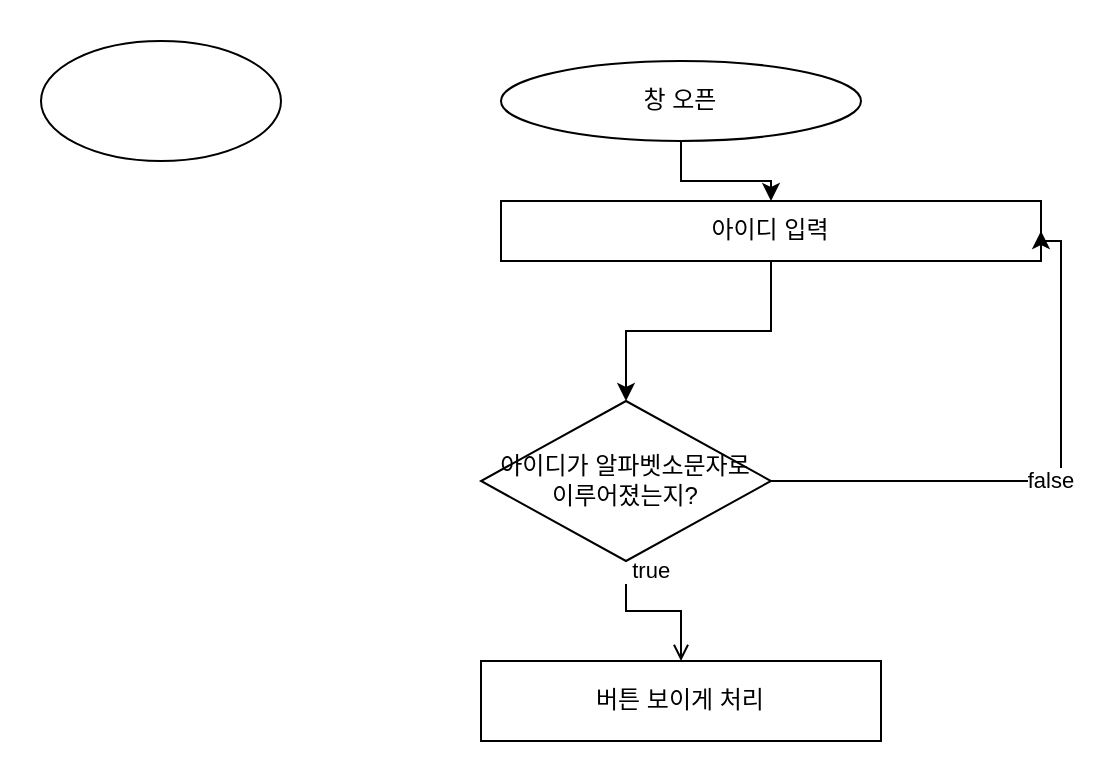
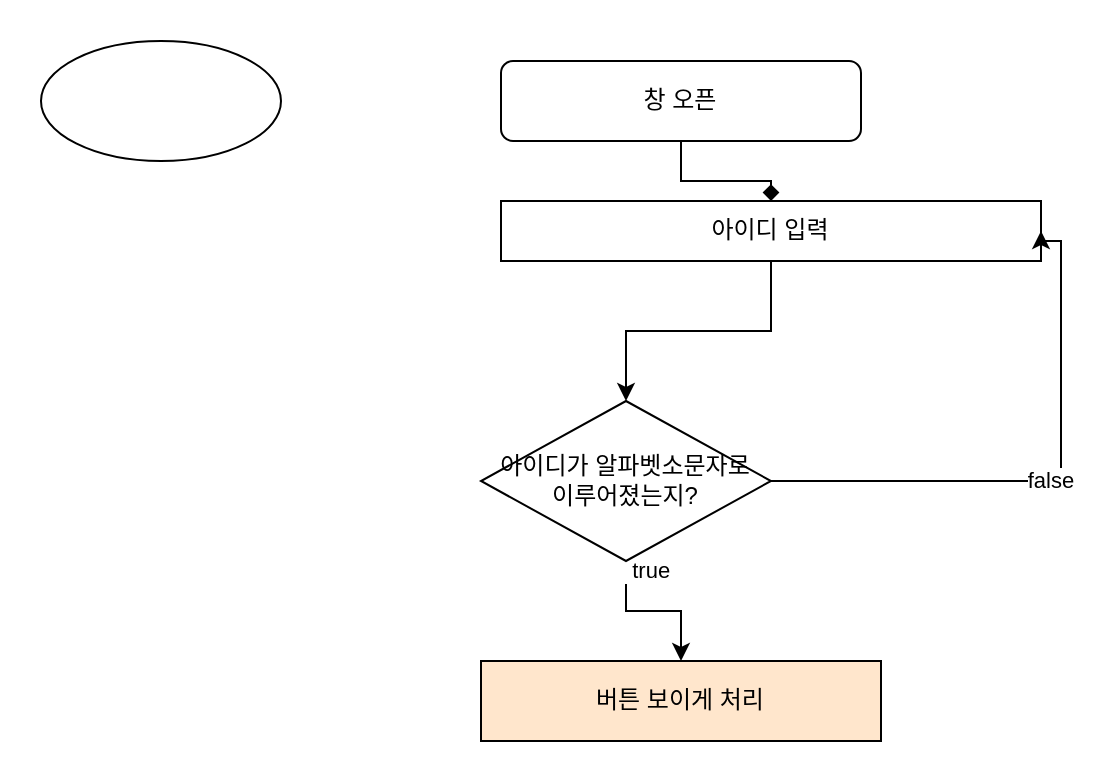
(681, 101) -> (681, 101)
(771, 186) -> (771, 184)
(681, 649) -> (681, 646)
(681, 701) -> (681, 701)
